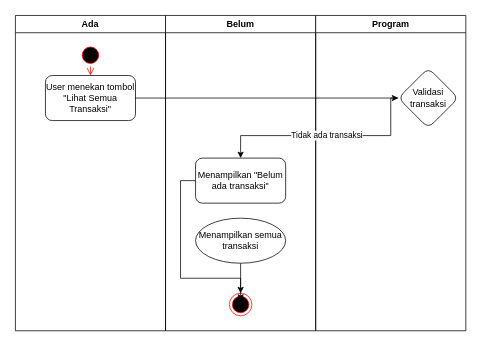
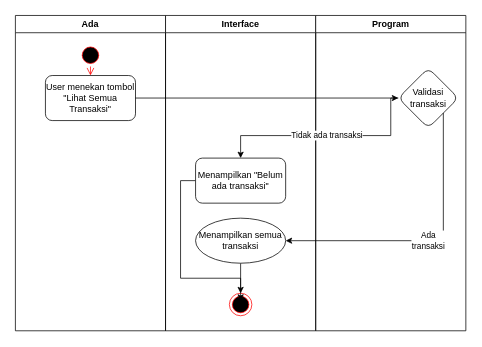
(240, 24) -> (240, 24)
none -> (351, 240)
